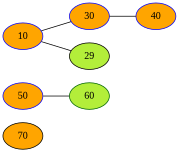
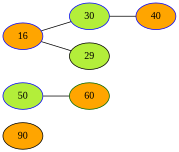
(89, 16) -> (89, 16)
(23, 36) -> (23, 36)
(23, 96) -> (23, 96)
(89, 96) -> (89, 96)
(23, 136) -> (23, 136)
